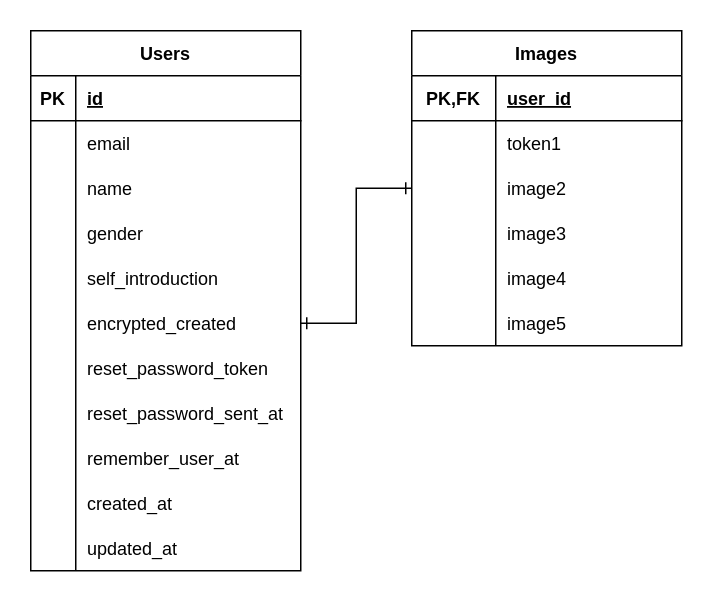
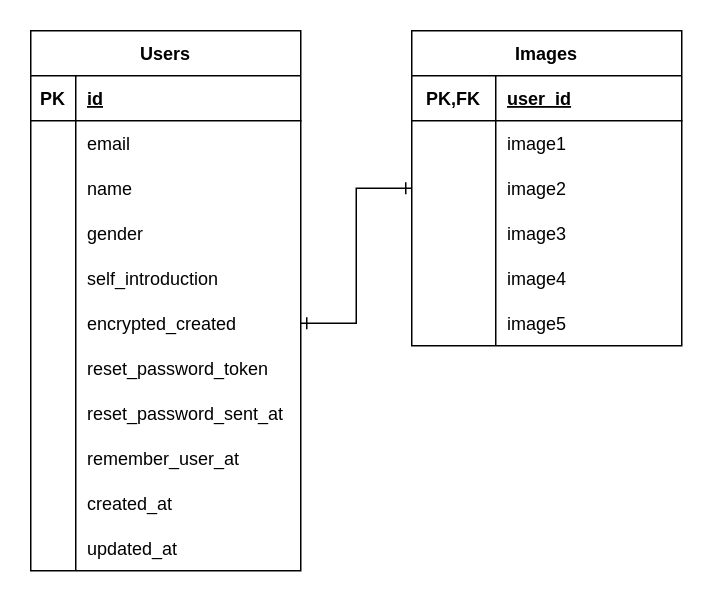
(537, 144) -> (535, 144)
